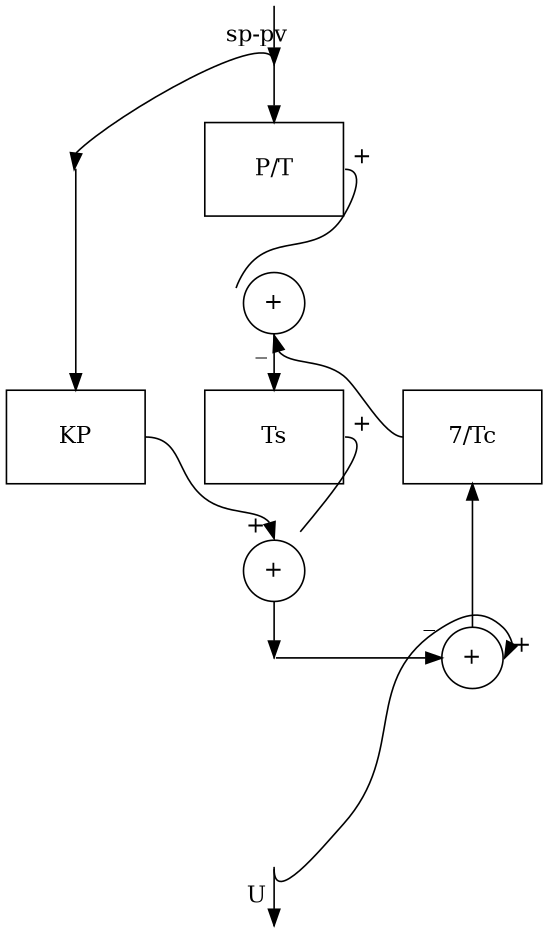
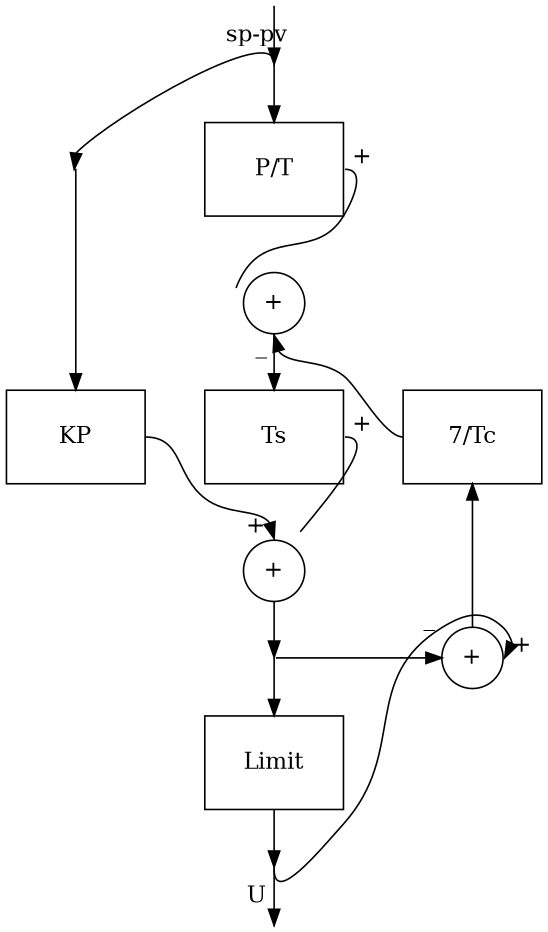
none -> (274, 763)
